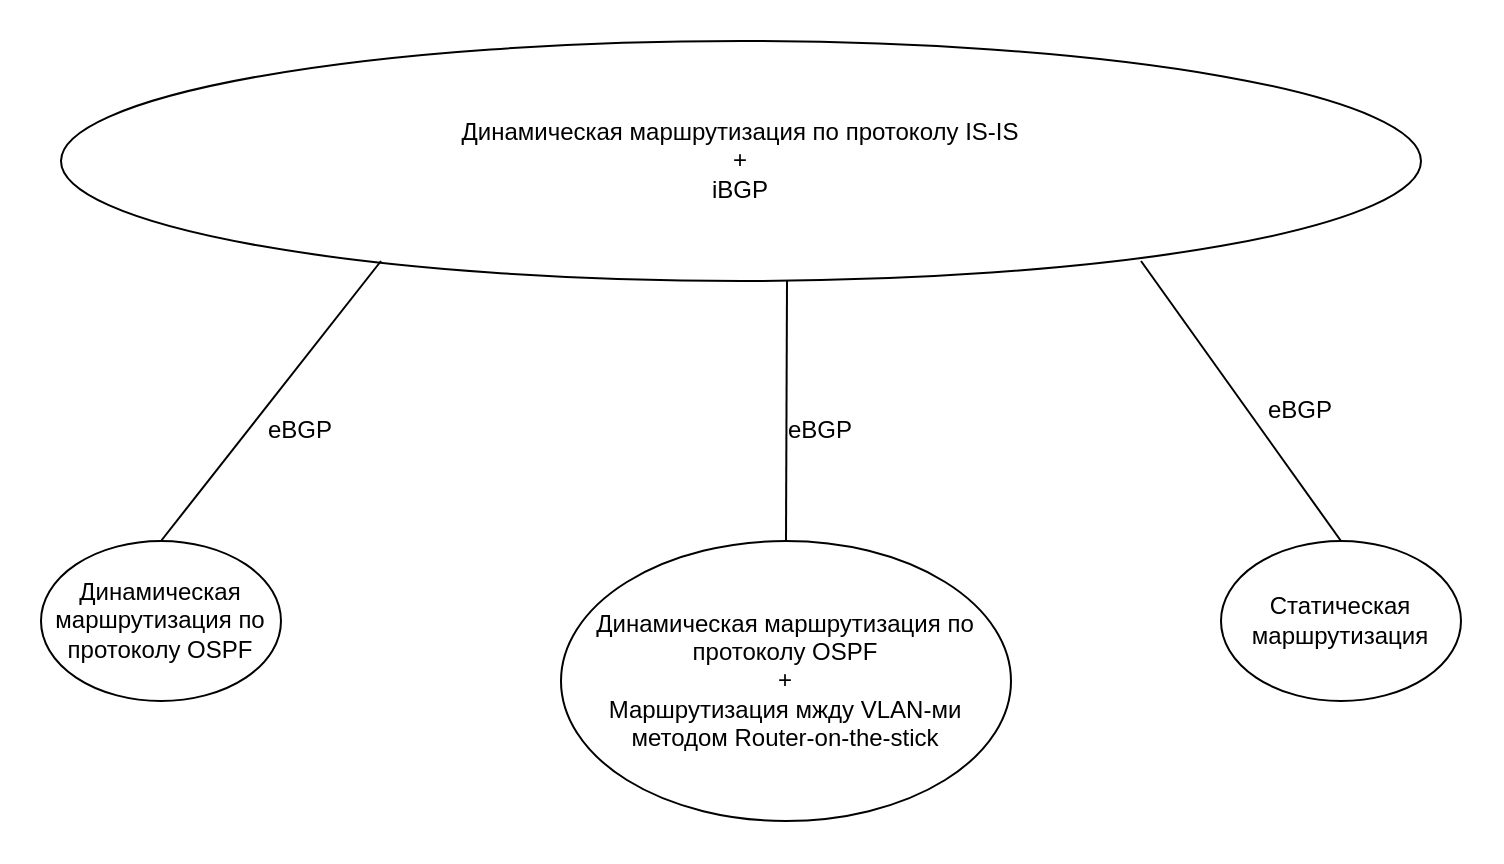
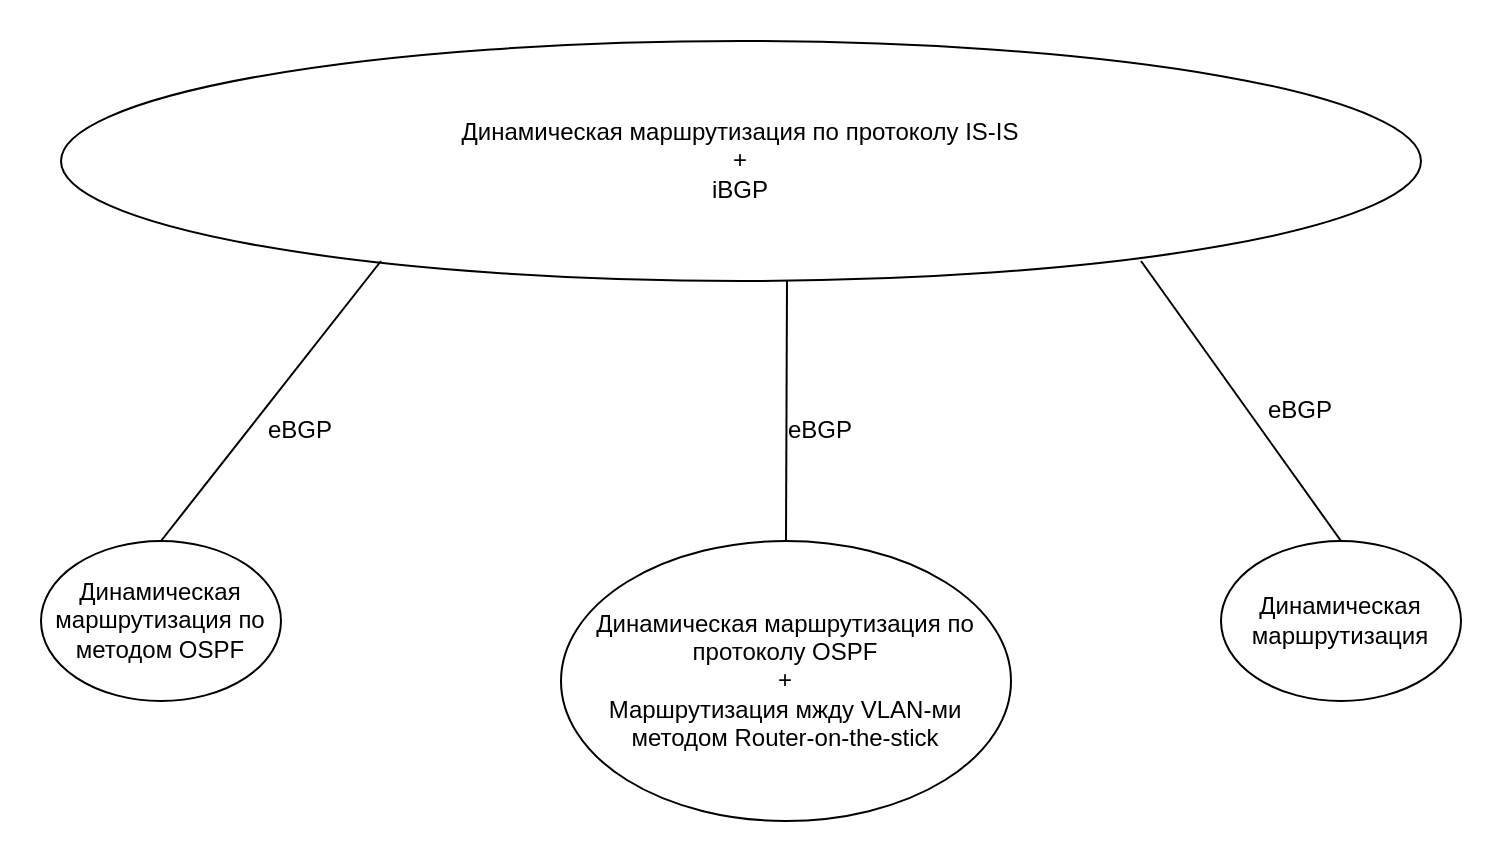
(161, 621) -> (161, 621)
(1341, 621) -> (1341, 621)
